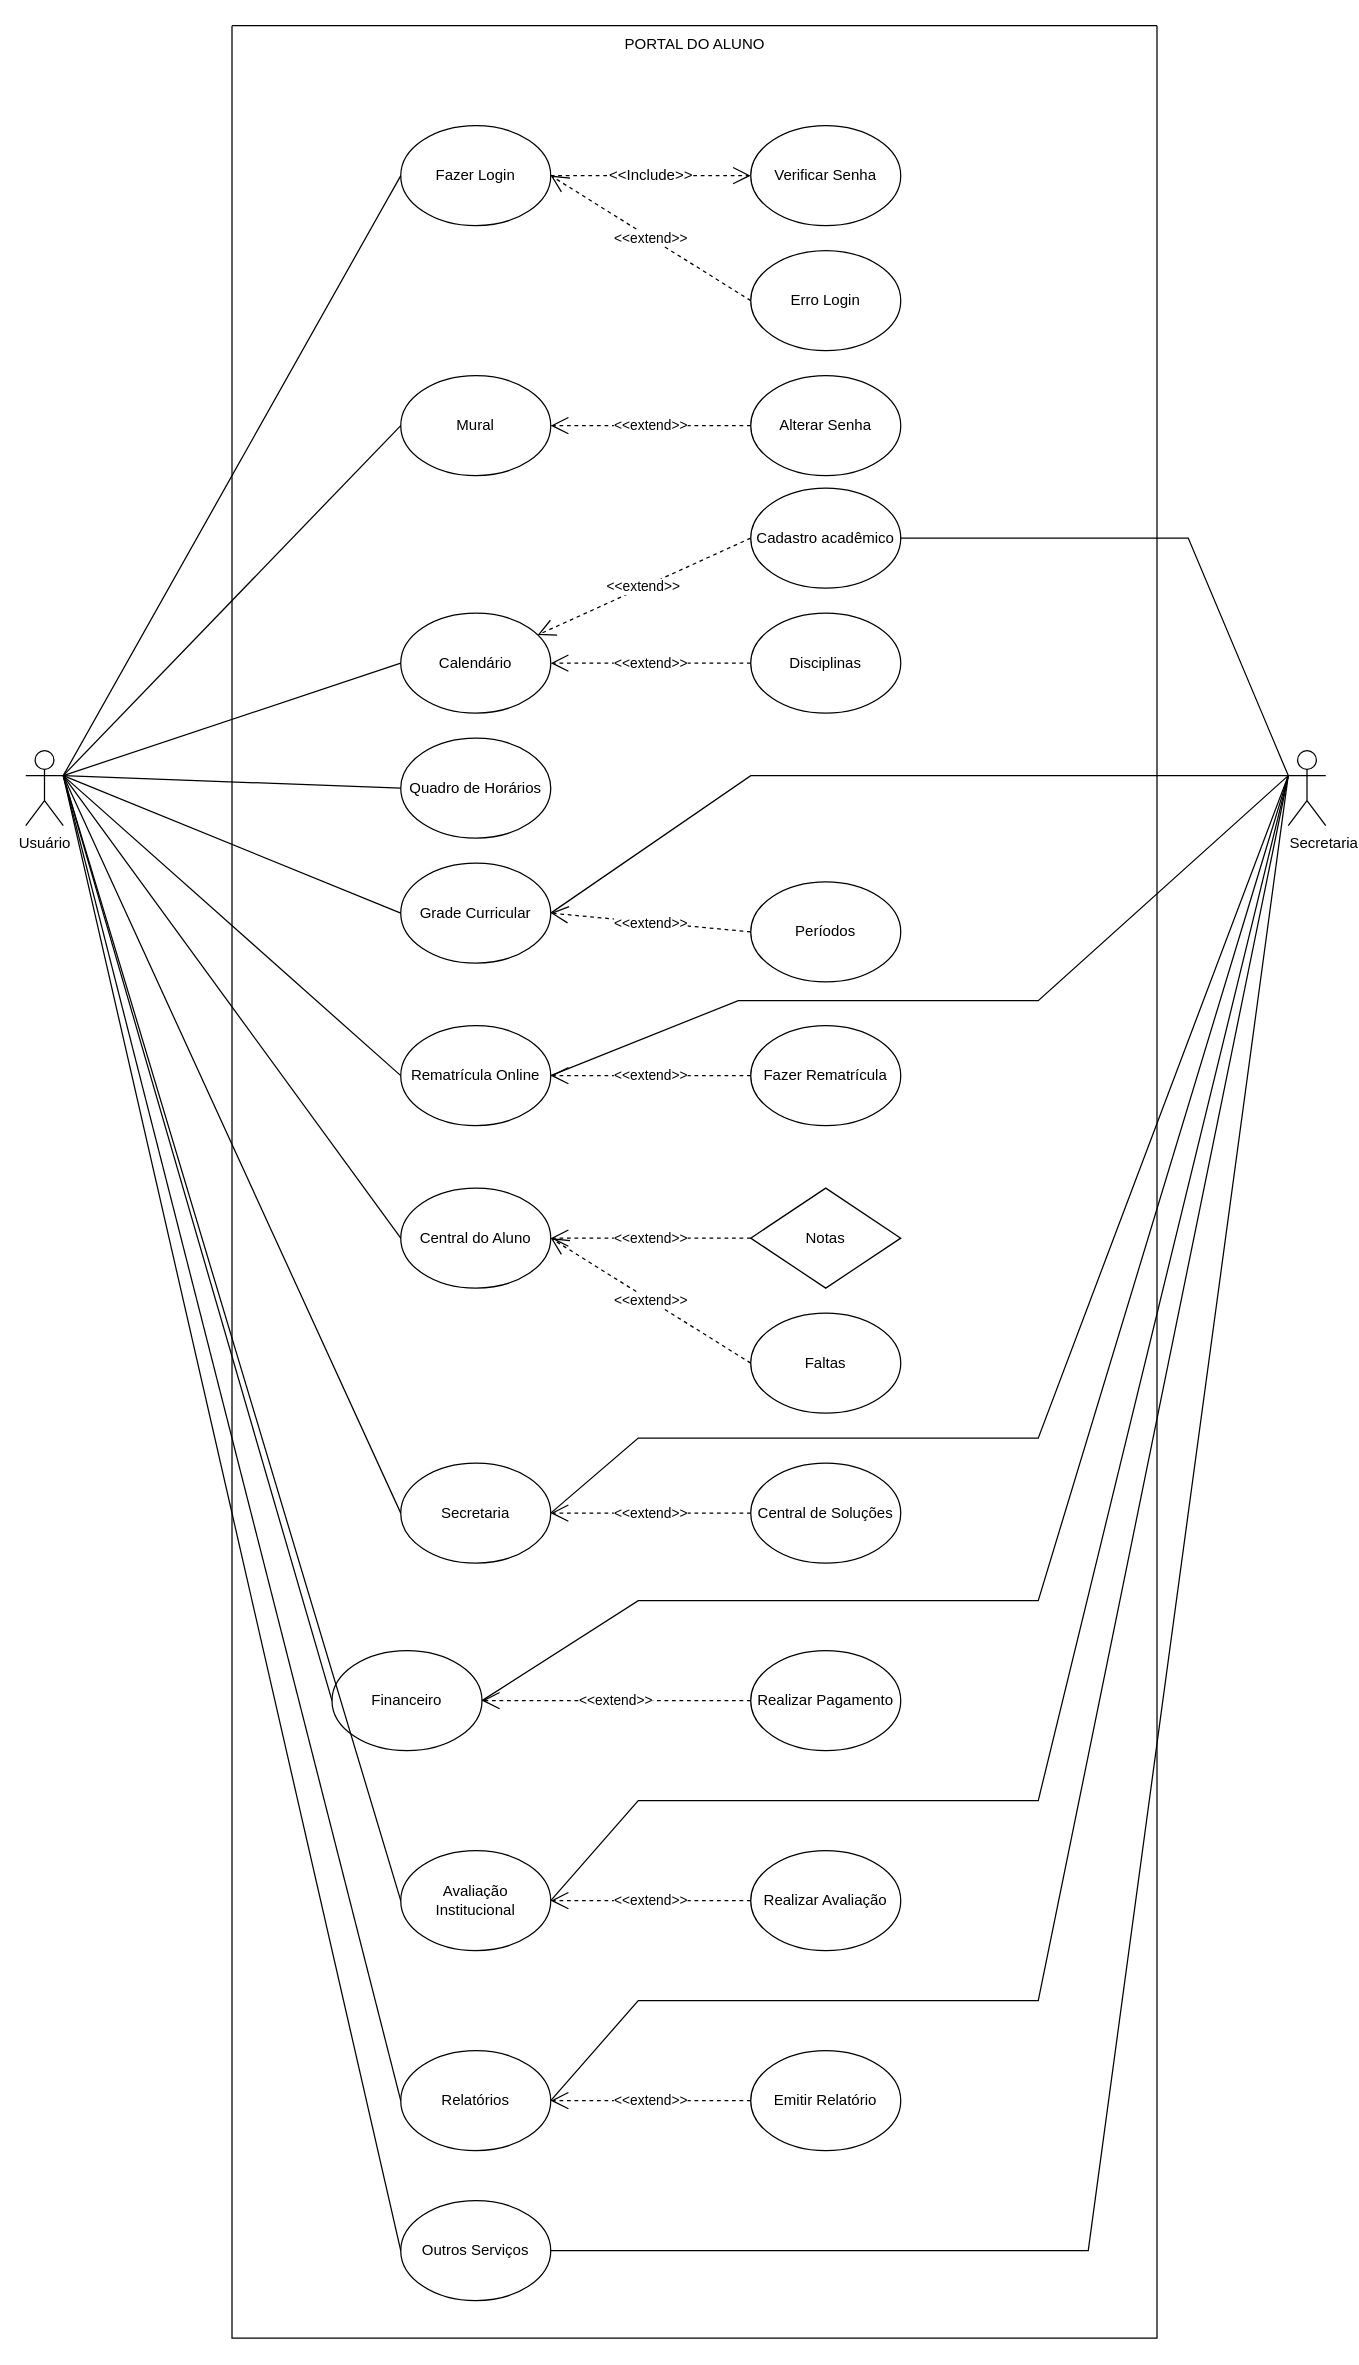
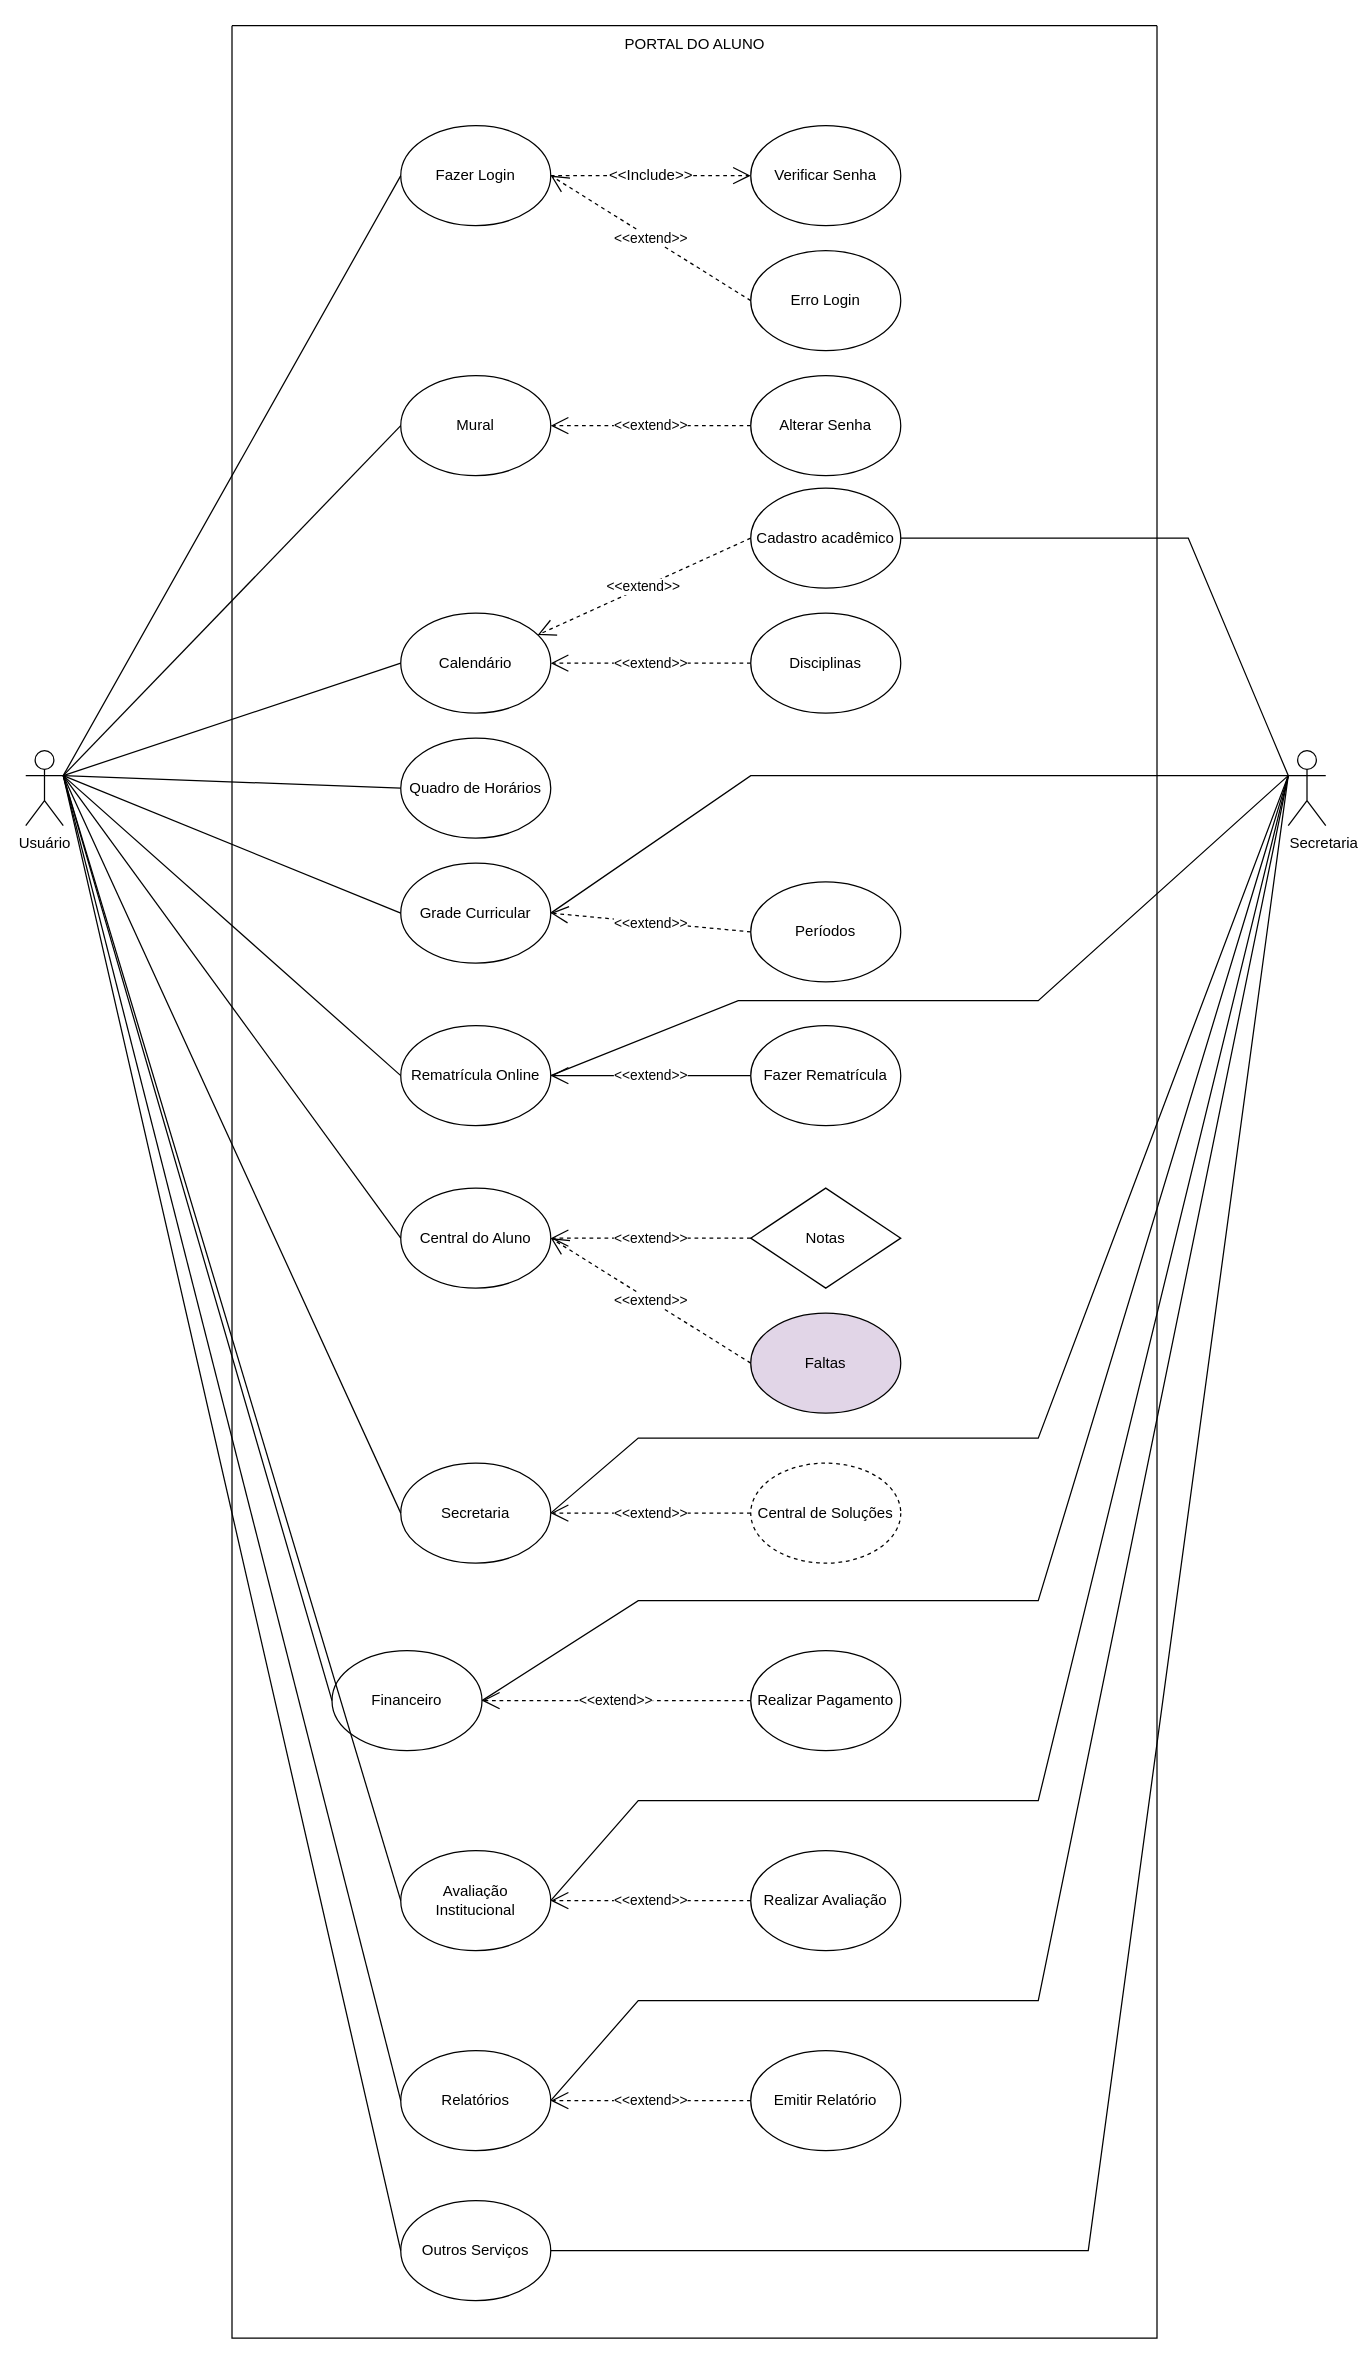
(719, 1076) -> (719, 1076)
(826, 1363) -> (826, 1363)
(826, 1513) -> (826, 1513)
